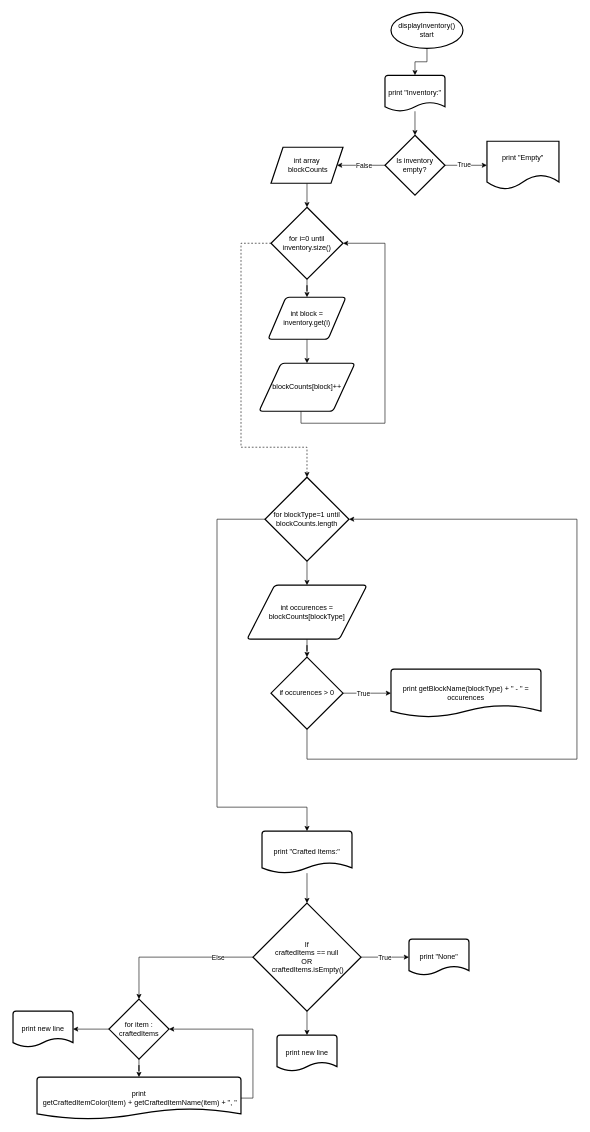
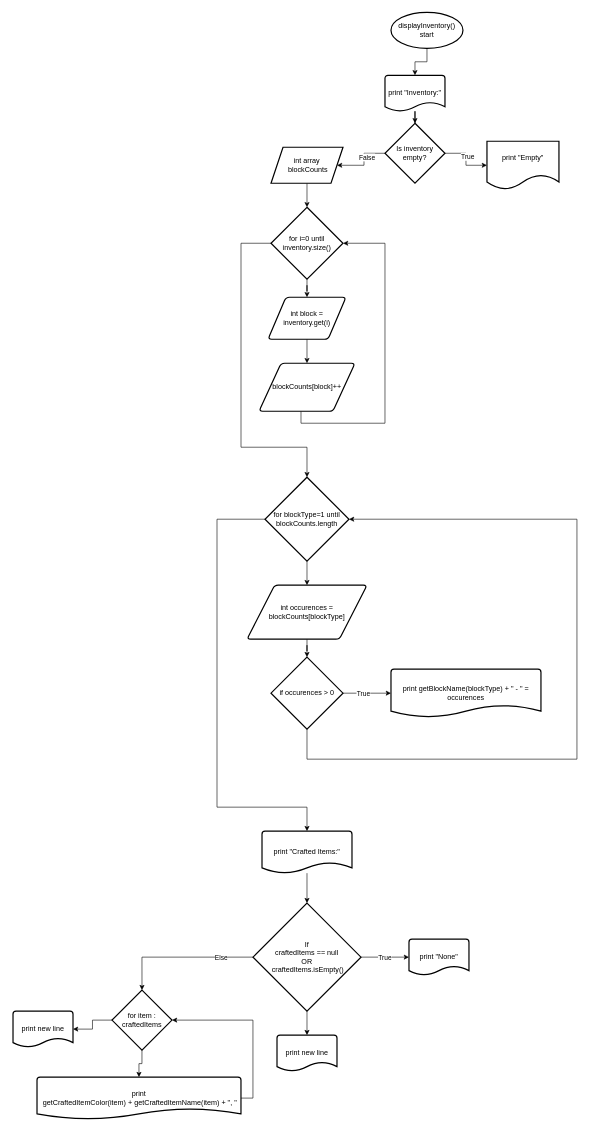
(415, 165) -> (415, 153)
(241, 376) -> (241, 376)
(139, 1029) -> (142, 1020)
